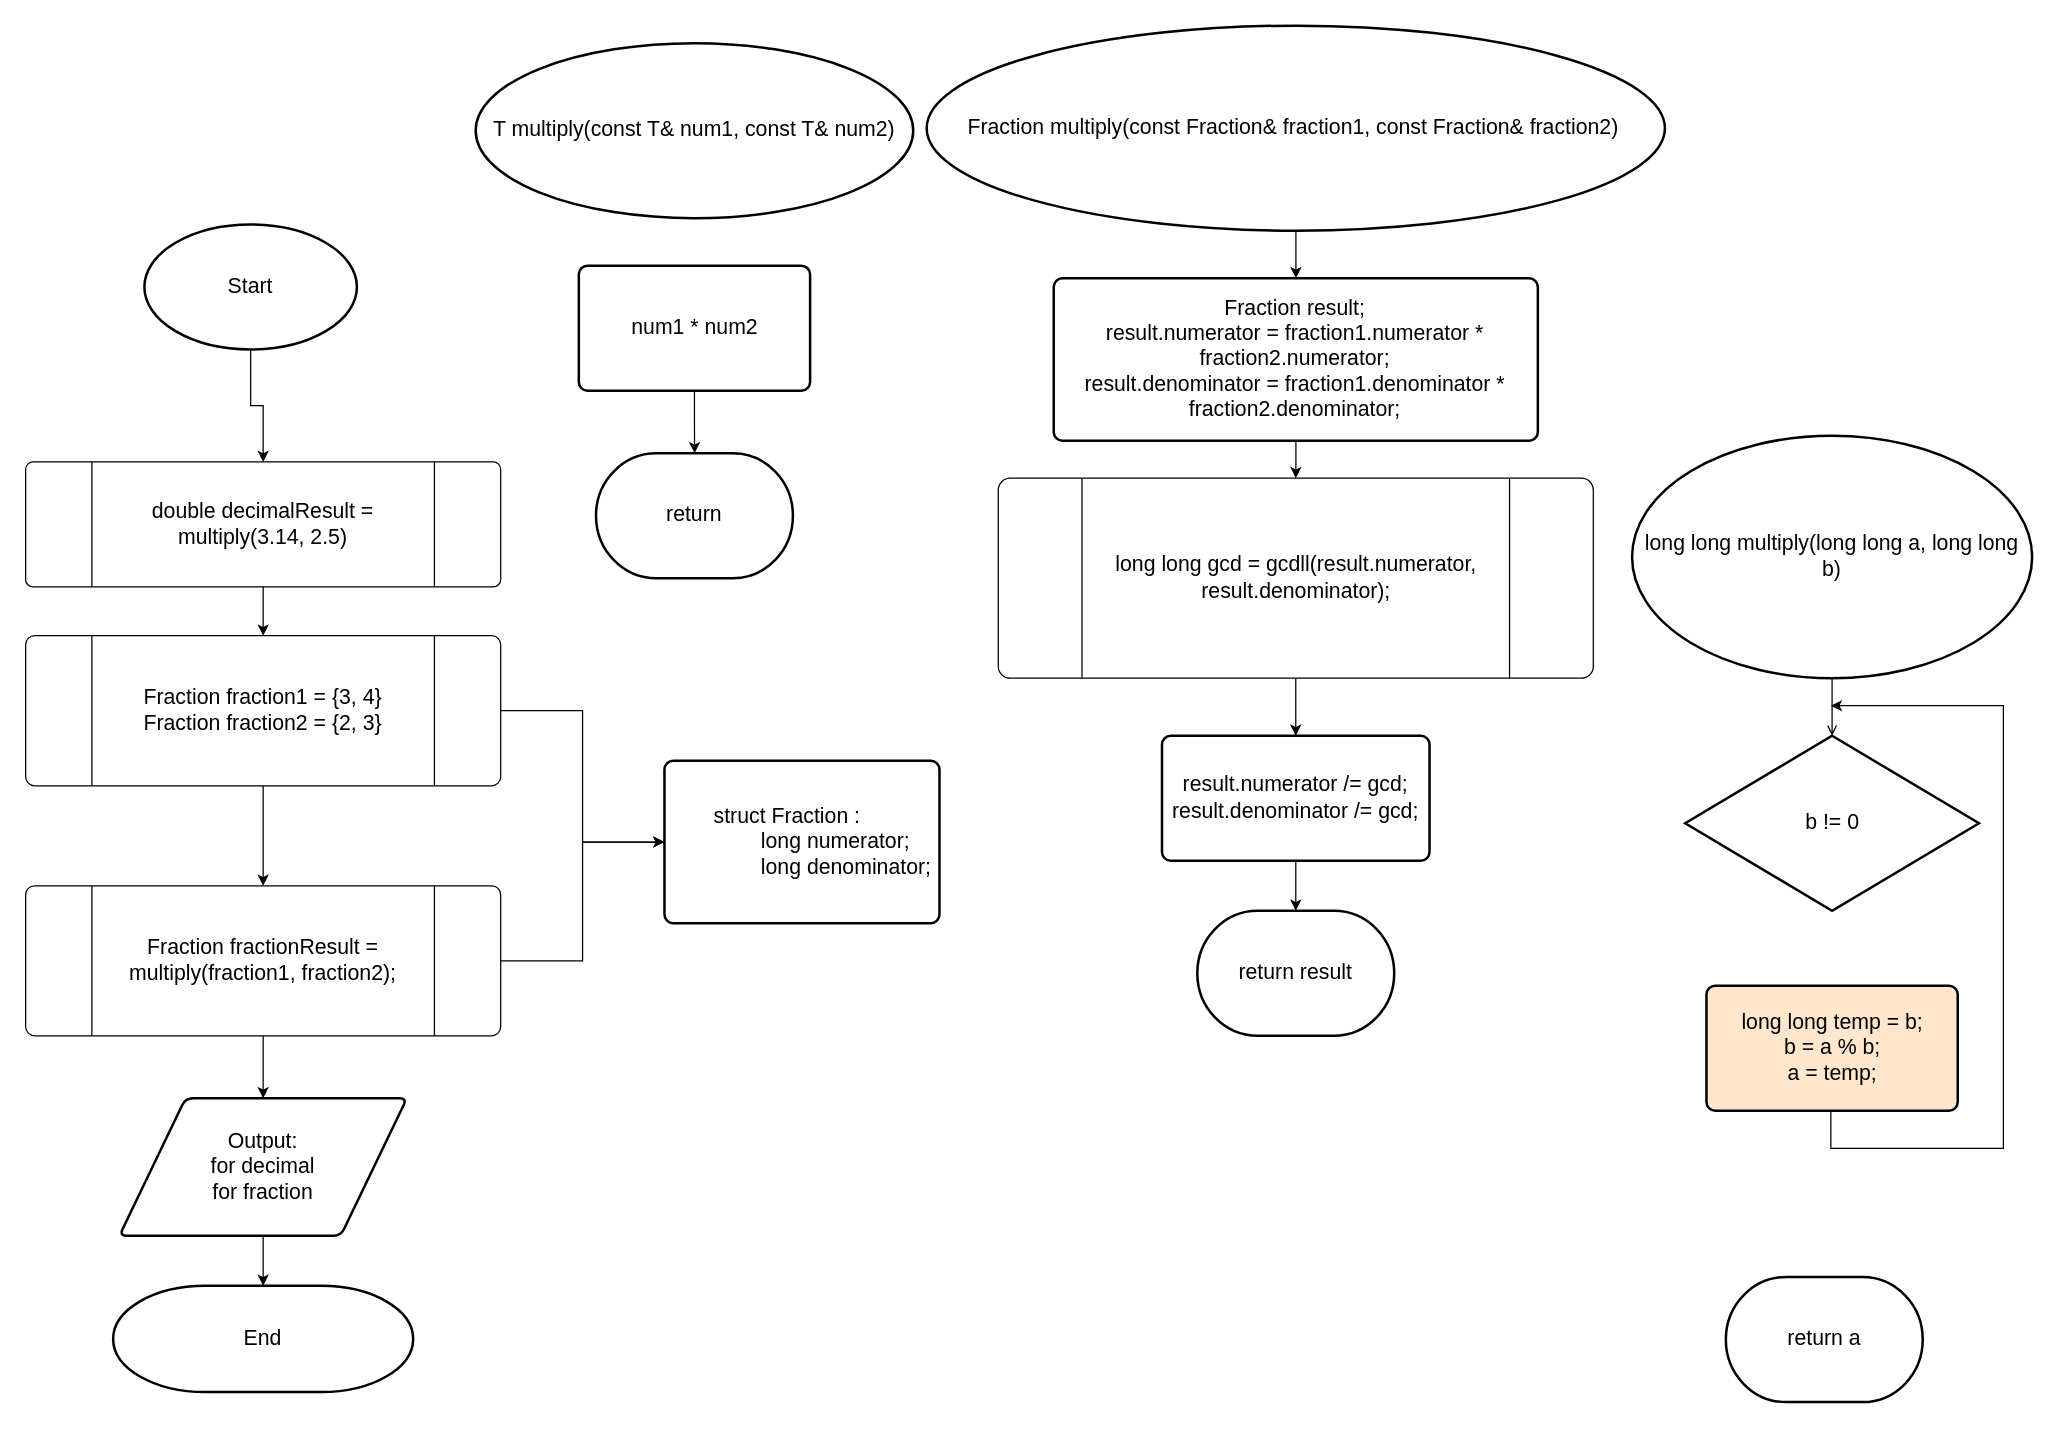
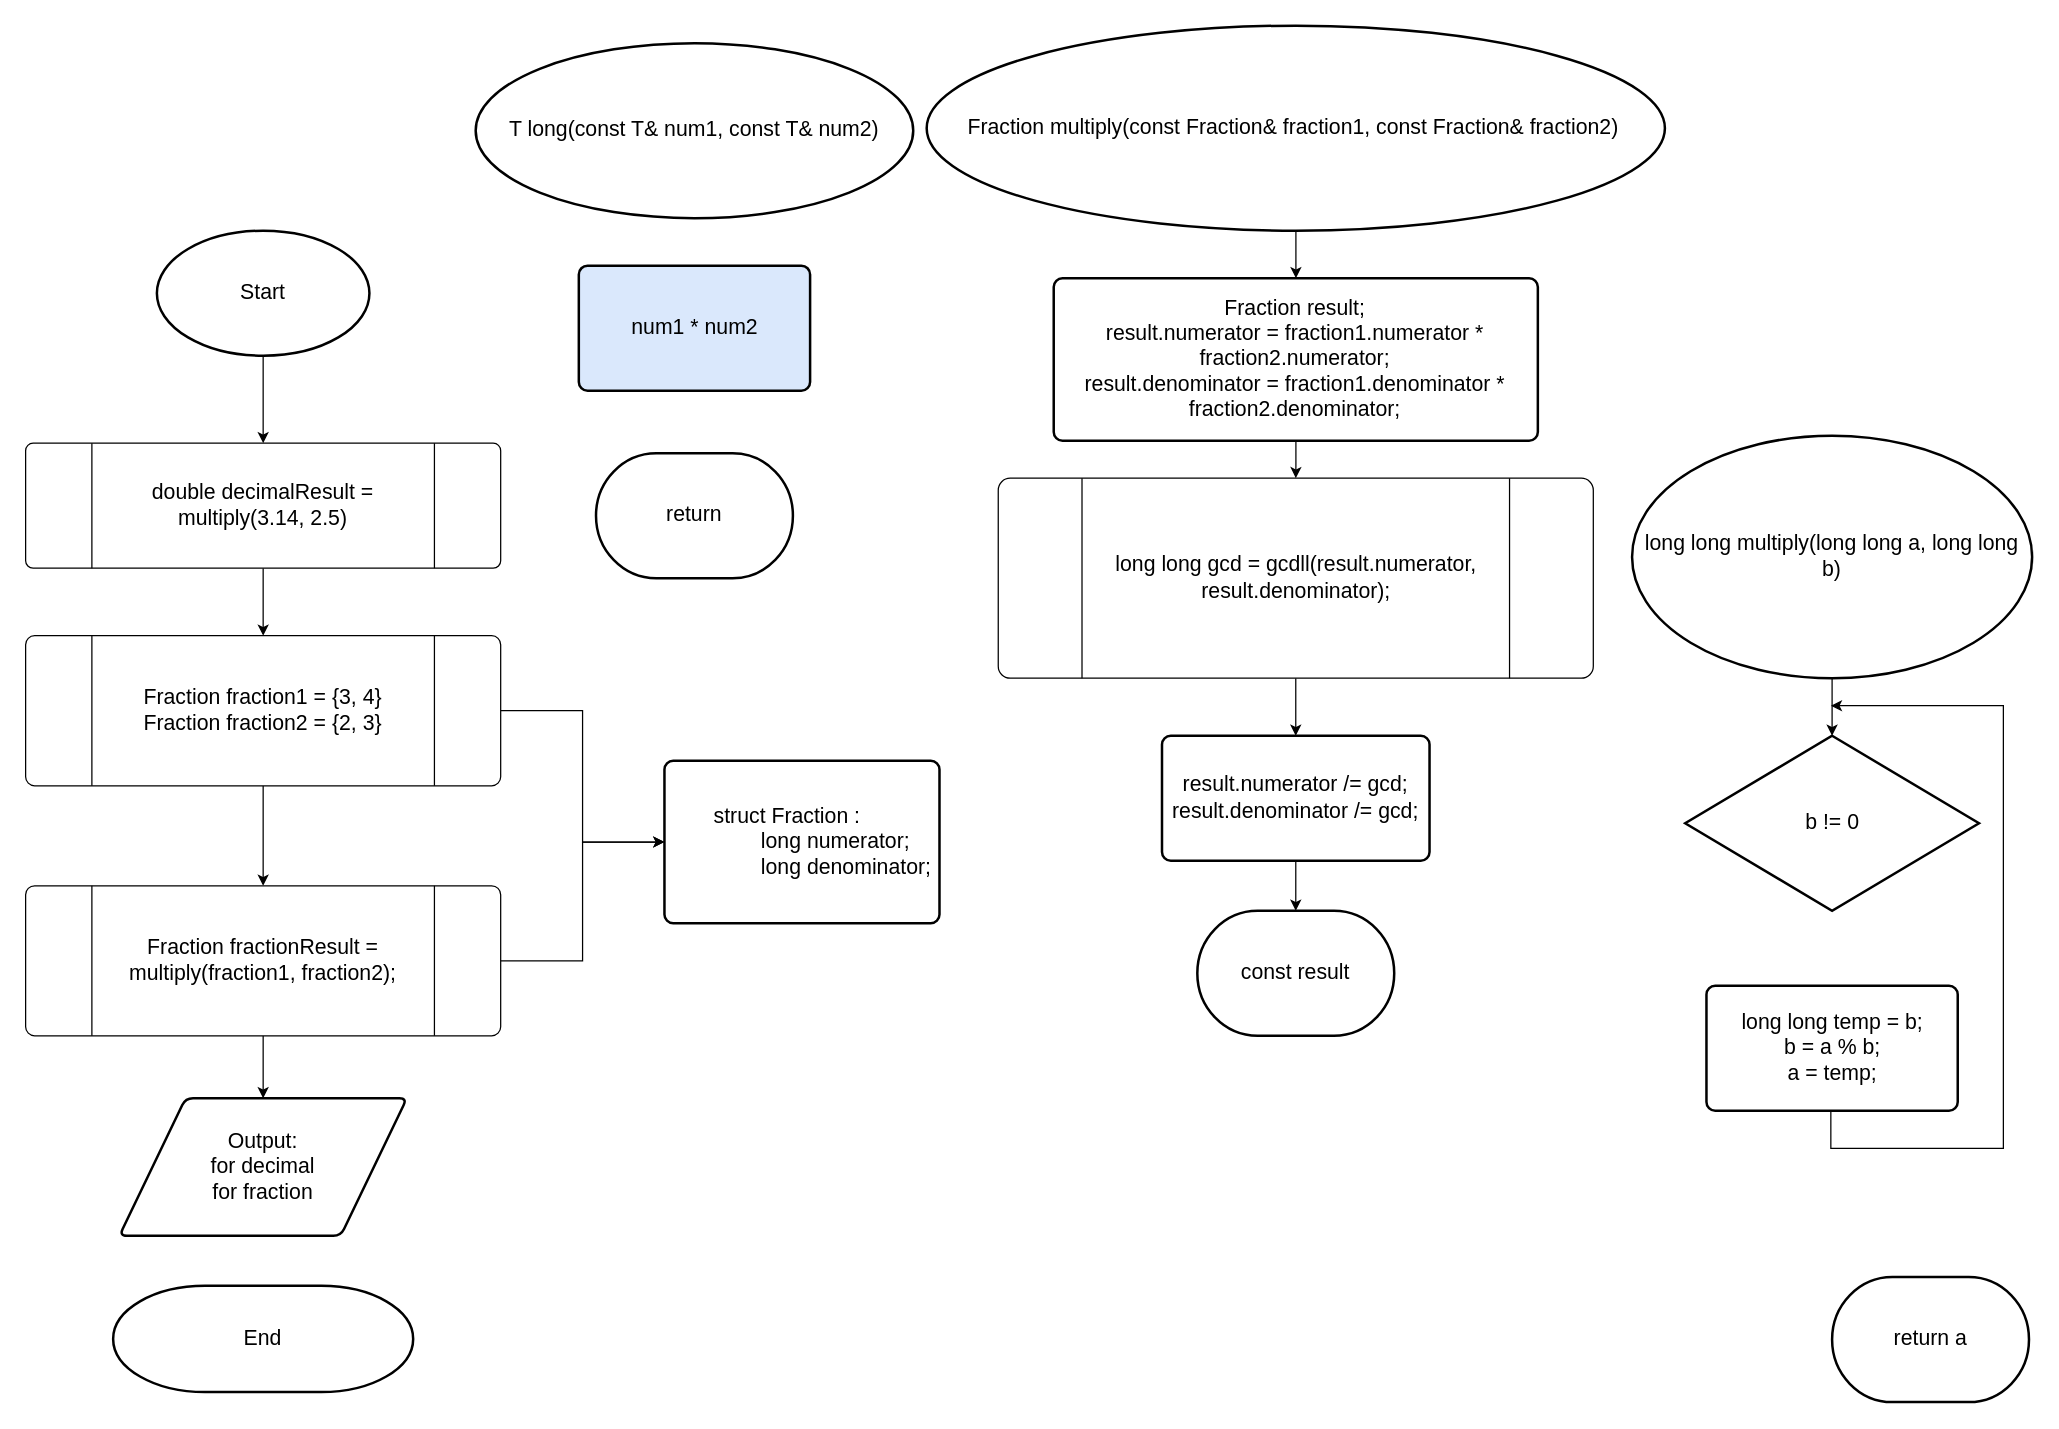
(694, 131) -> (694, 131)
(251, 287) -> (263, 293)
(694, 328) -> (694, 328)
(694, 418) -> none
(263, 524) -> (263, 506)
(1832, 727) -> (1832, 726)
(1296, 973) -> (1296, 973)
(1832, 1048) -> (1832, 1048)
(263, 1257) -> none
(1824, 1339) -> (1930, 1339)
